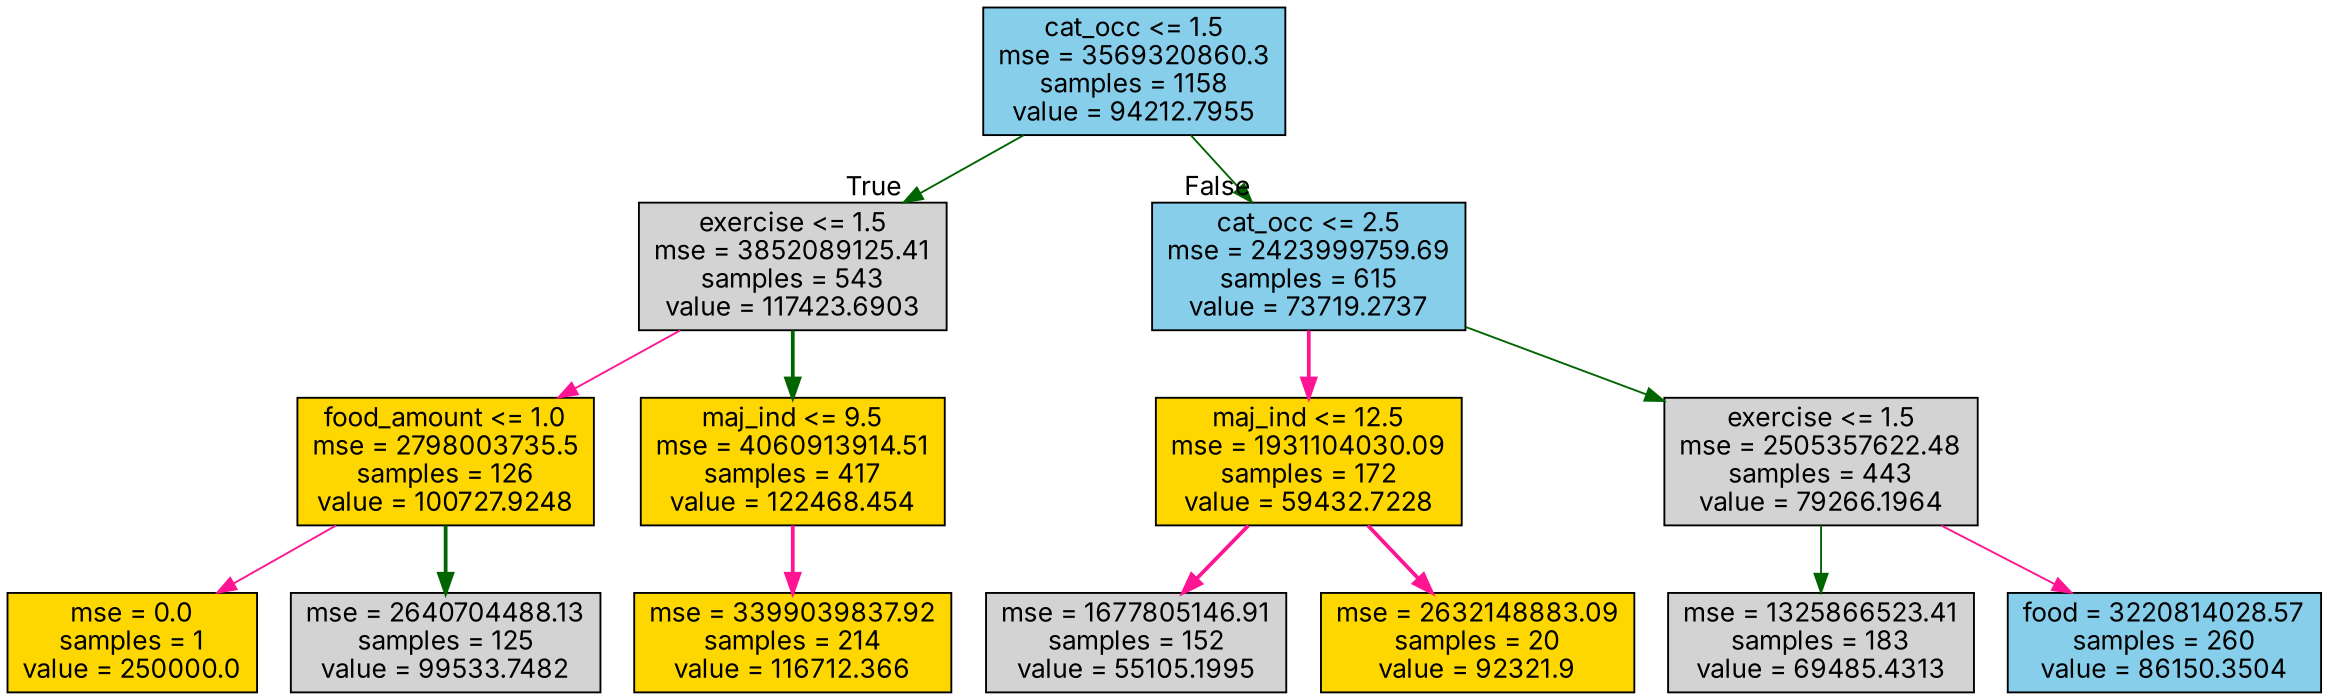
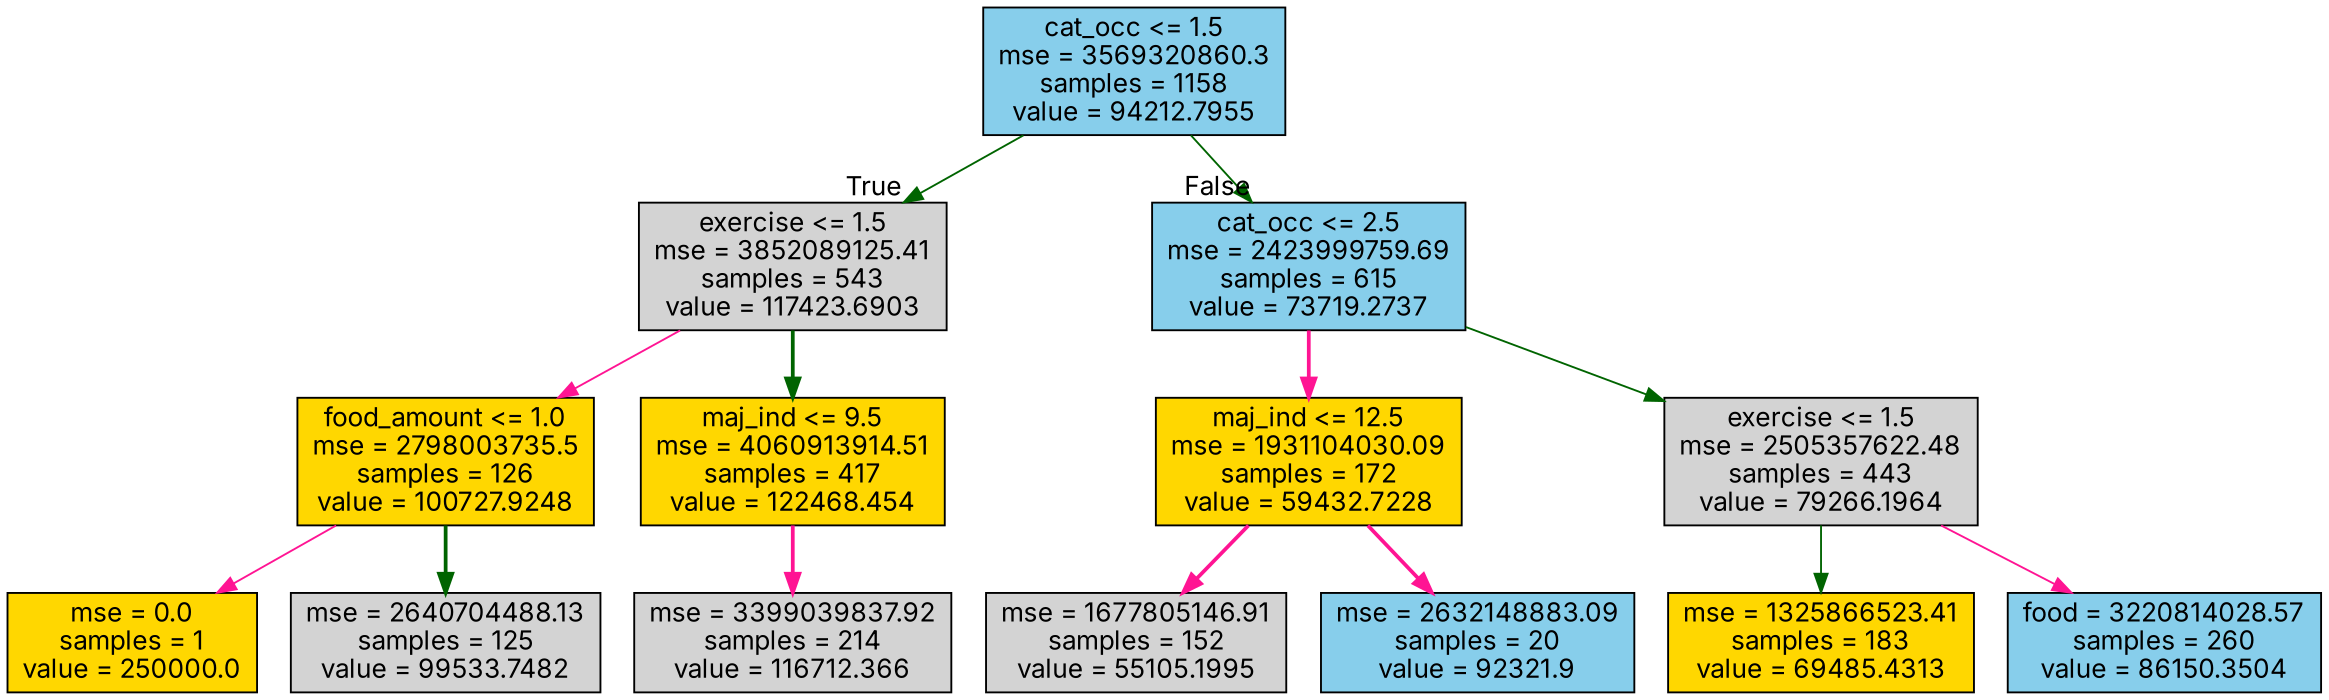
(793, 643) -> (793, 643)
(1478, 643) -> (1478, 643)
(1821, 643) -> (1821, 643)
